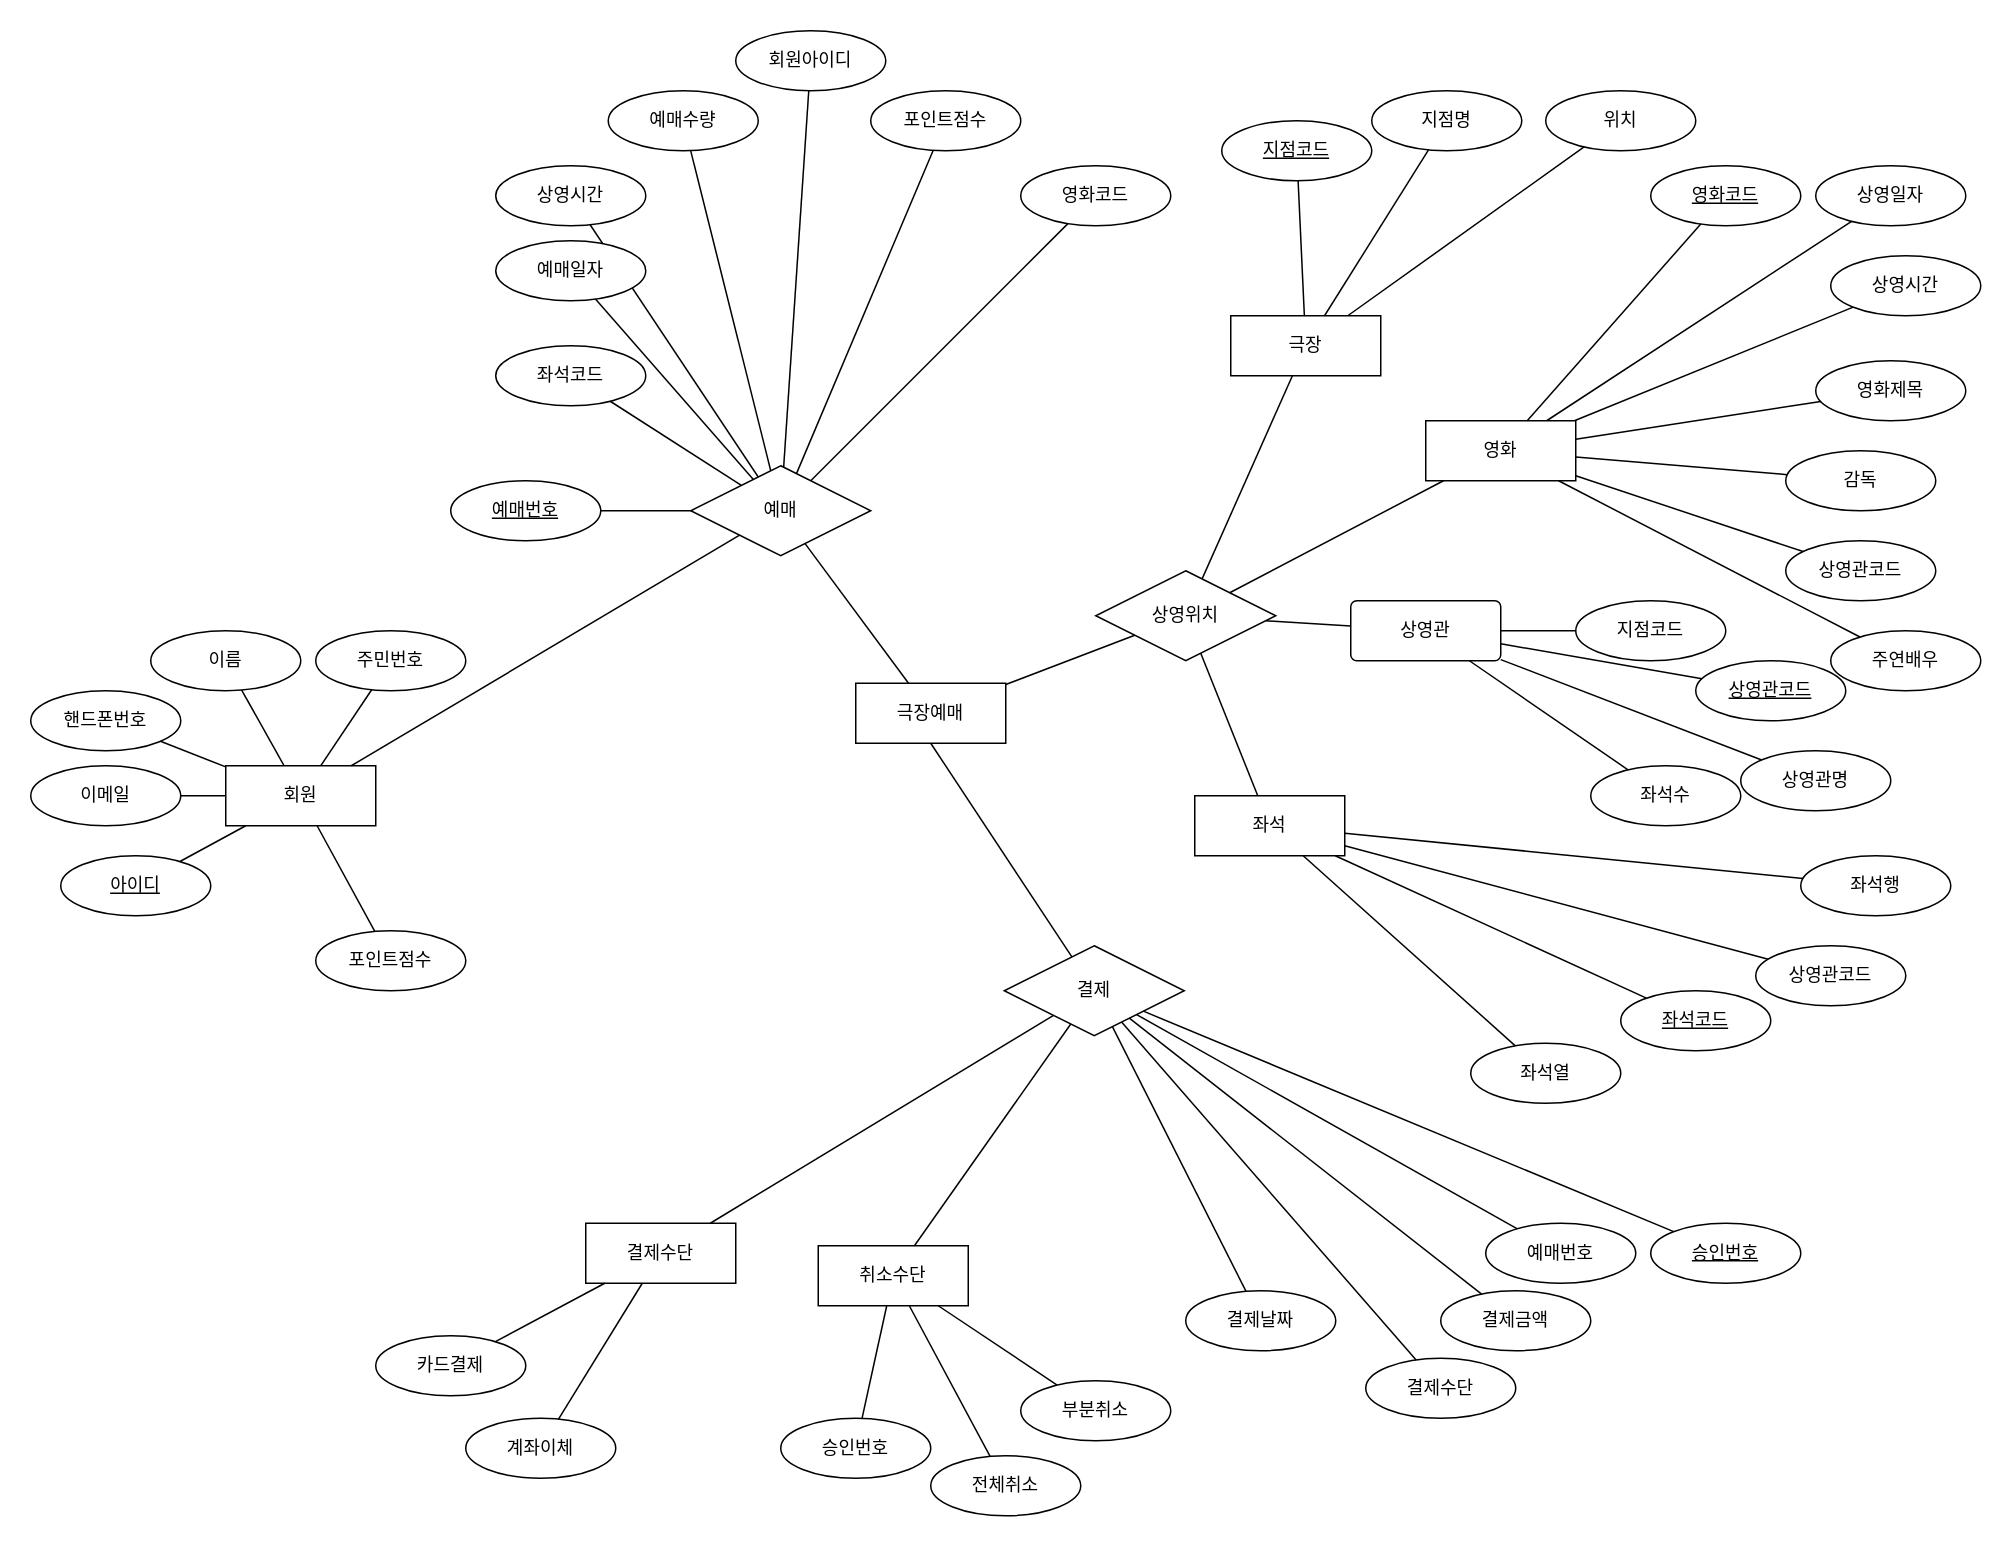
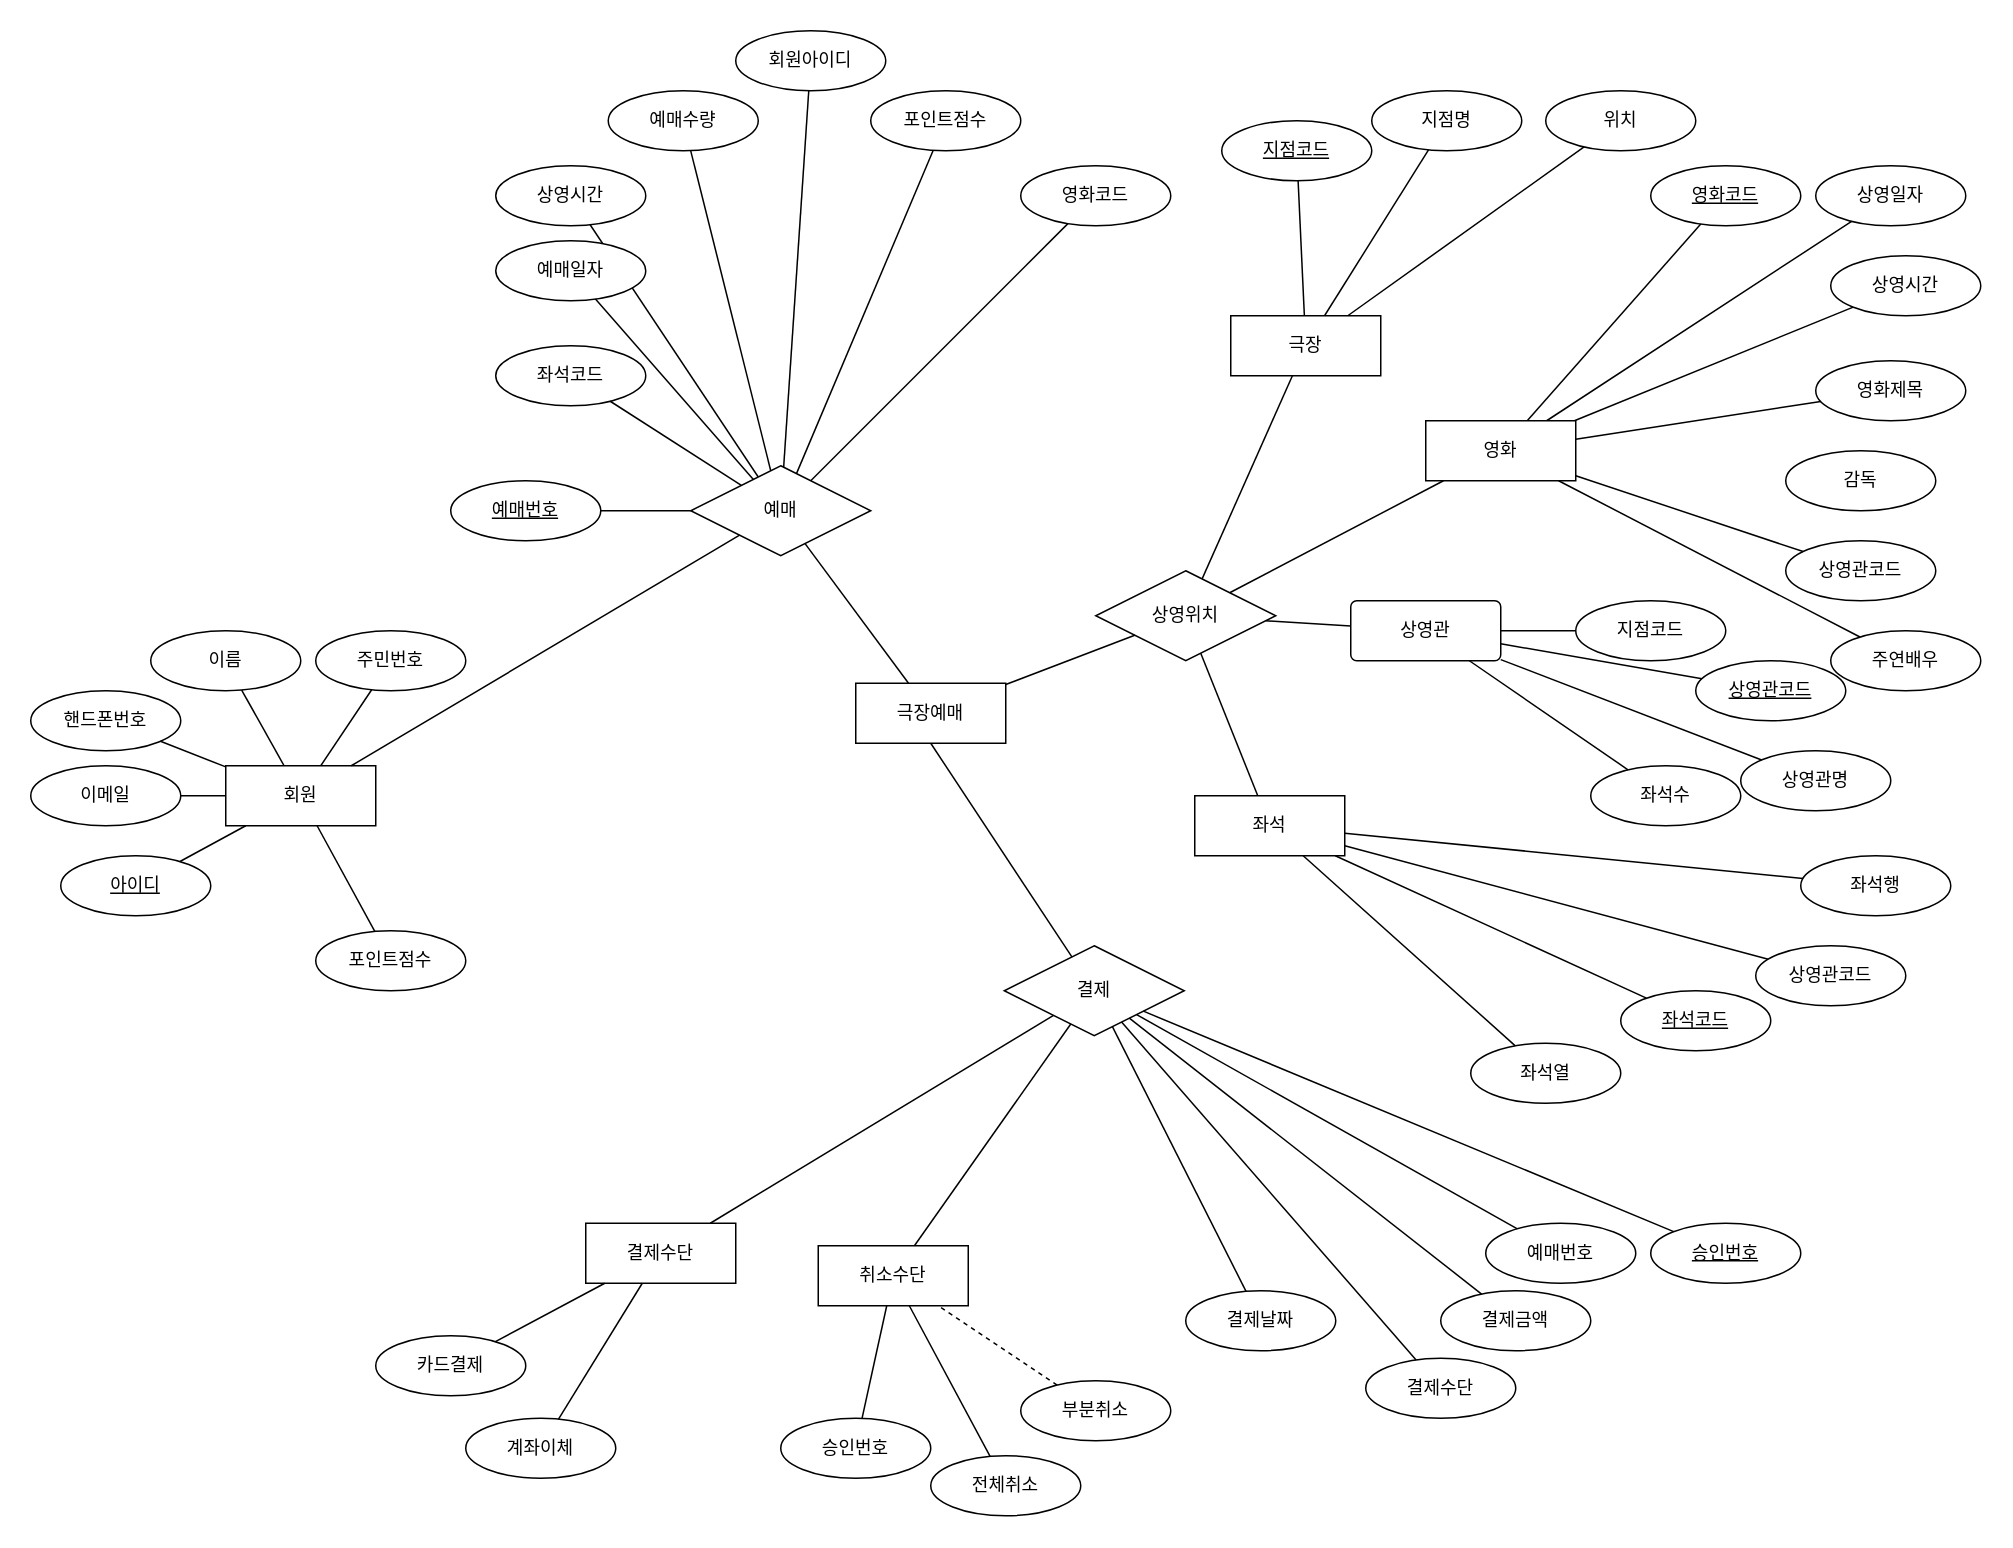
(1682, 466) -> none
(996, 1344) -> (996, 1344)
